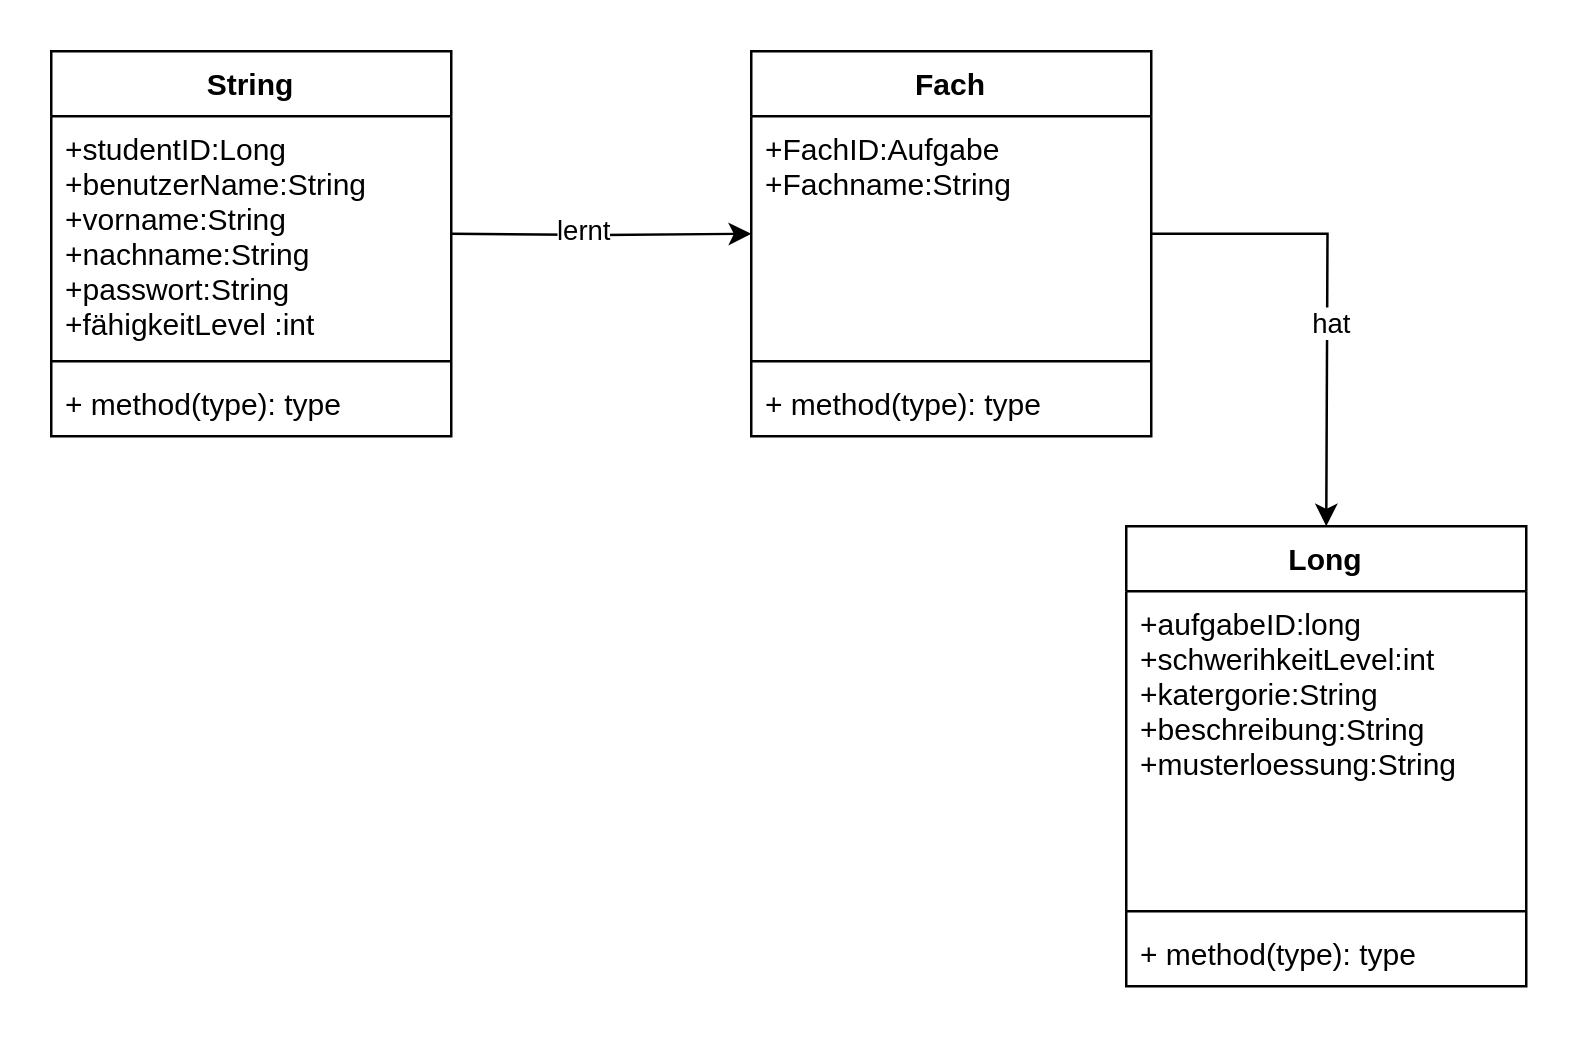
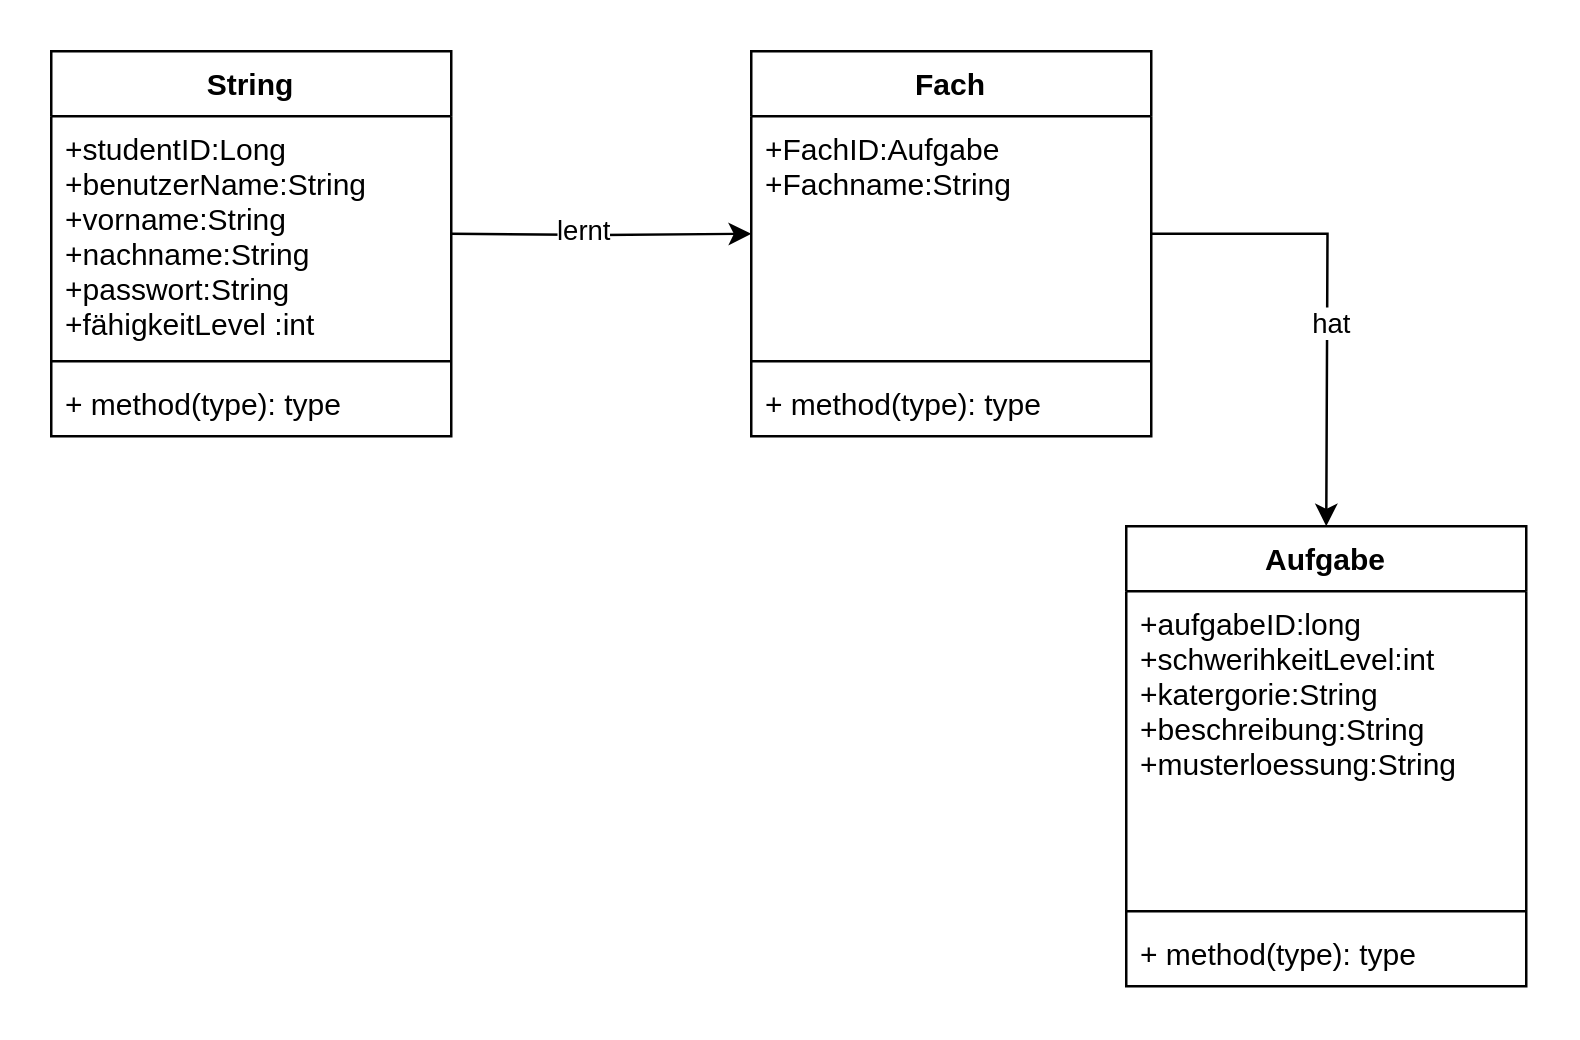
(1325, 560) -> (1325, 560)
